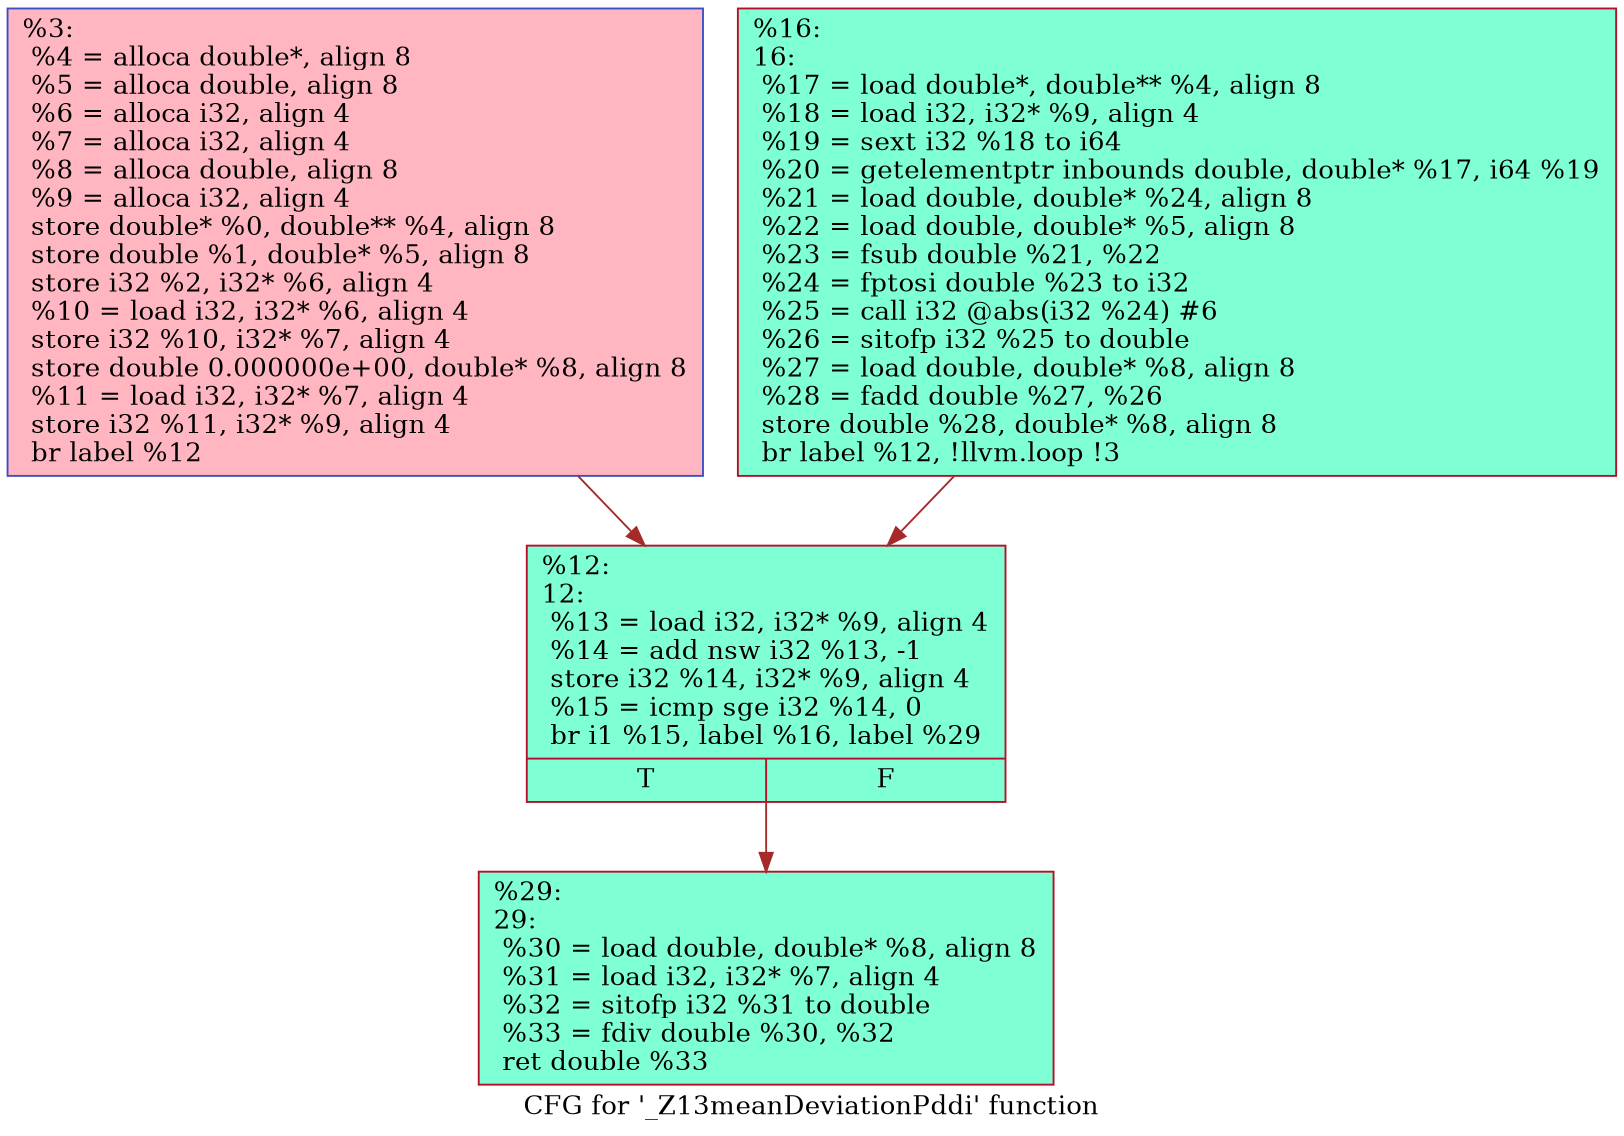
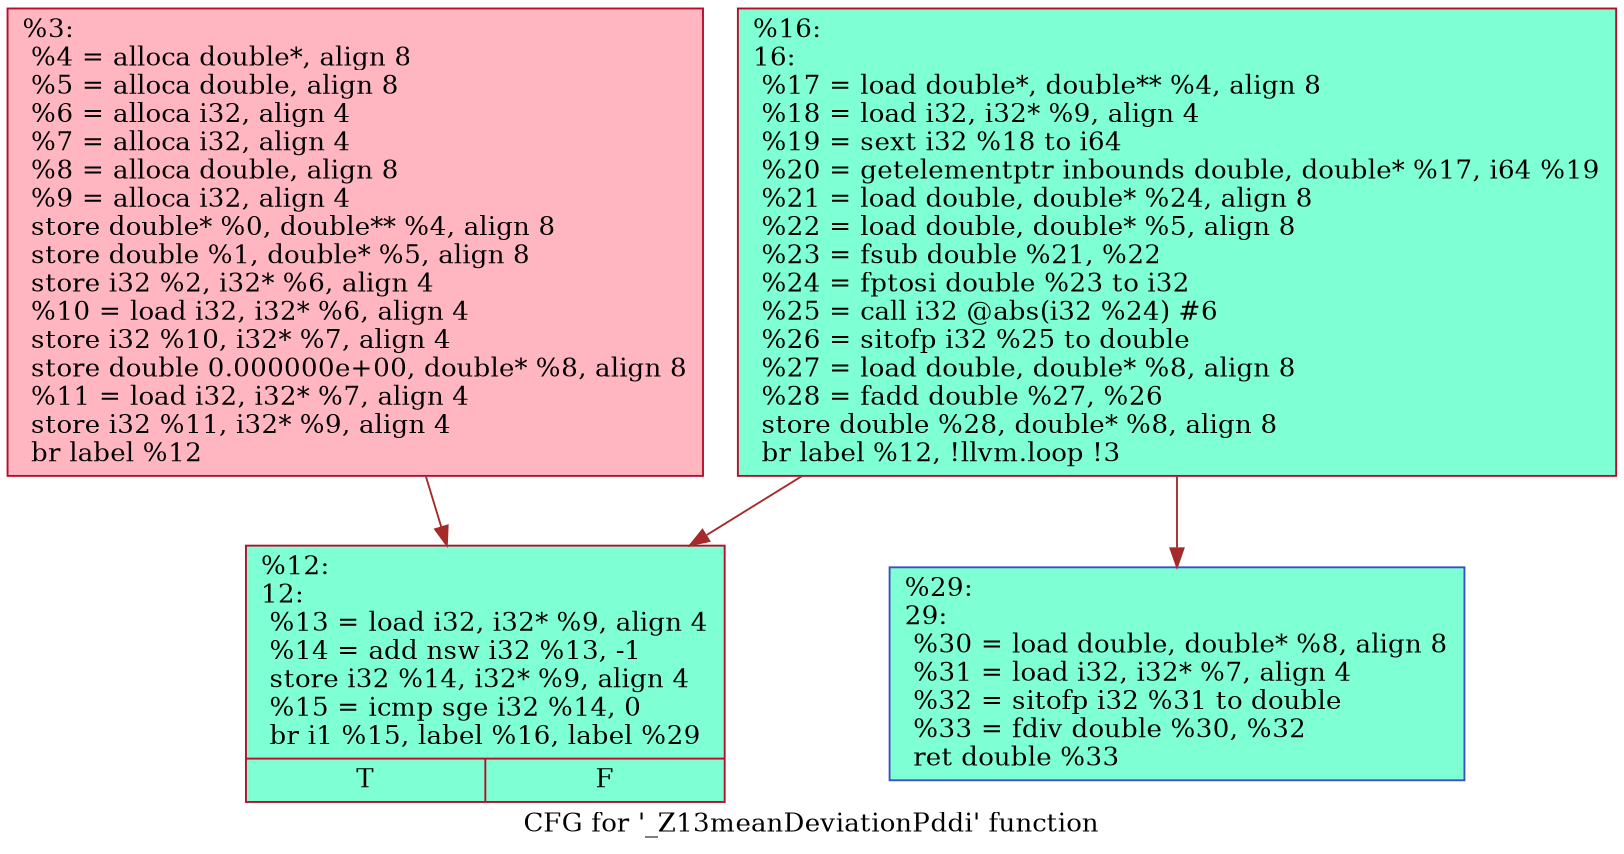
(355, 242) -> (355, 242)
(766, 827) -> (1177, 512)
(766, 978) -> (1177, 674)
